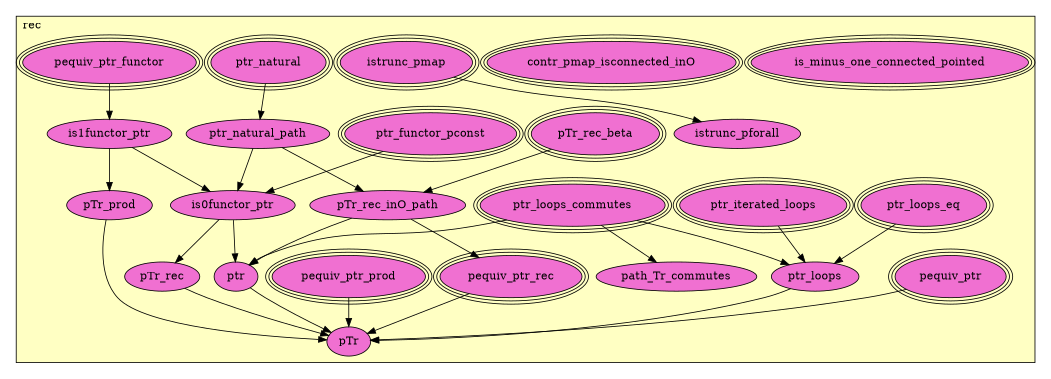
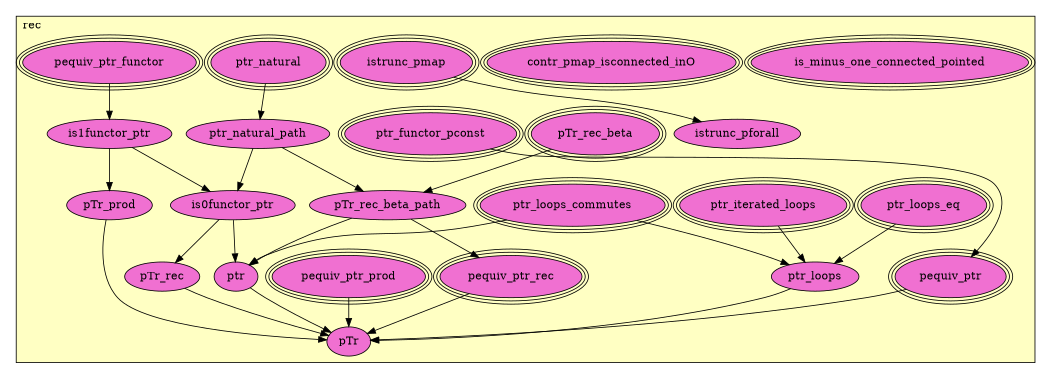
(334, 169) -> (782, 158)
(388, 205) -> (388, 205)
(676, 277) -> none
